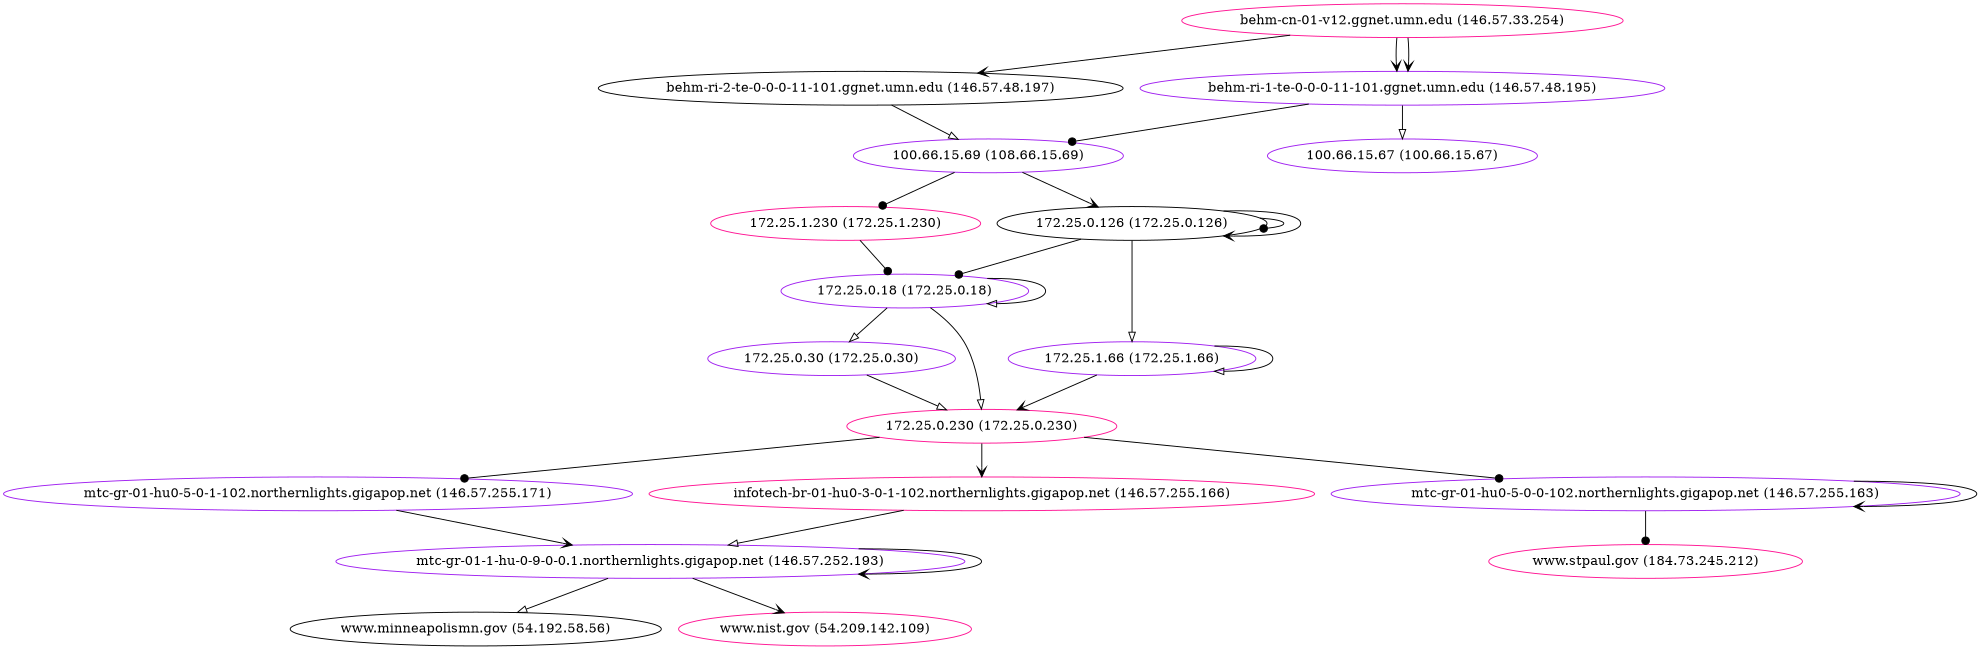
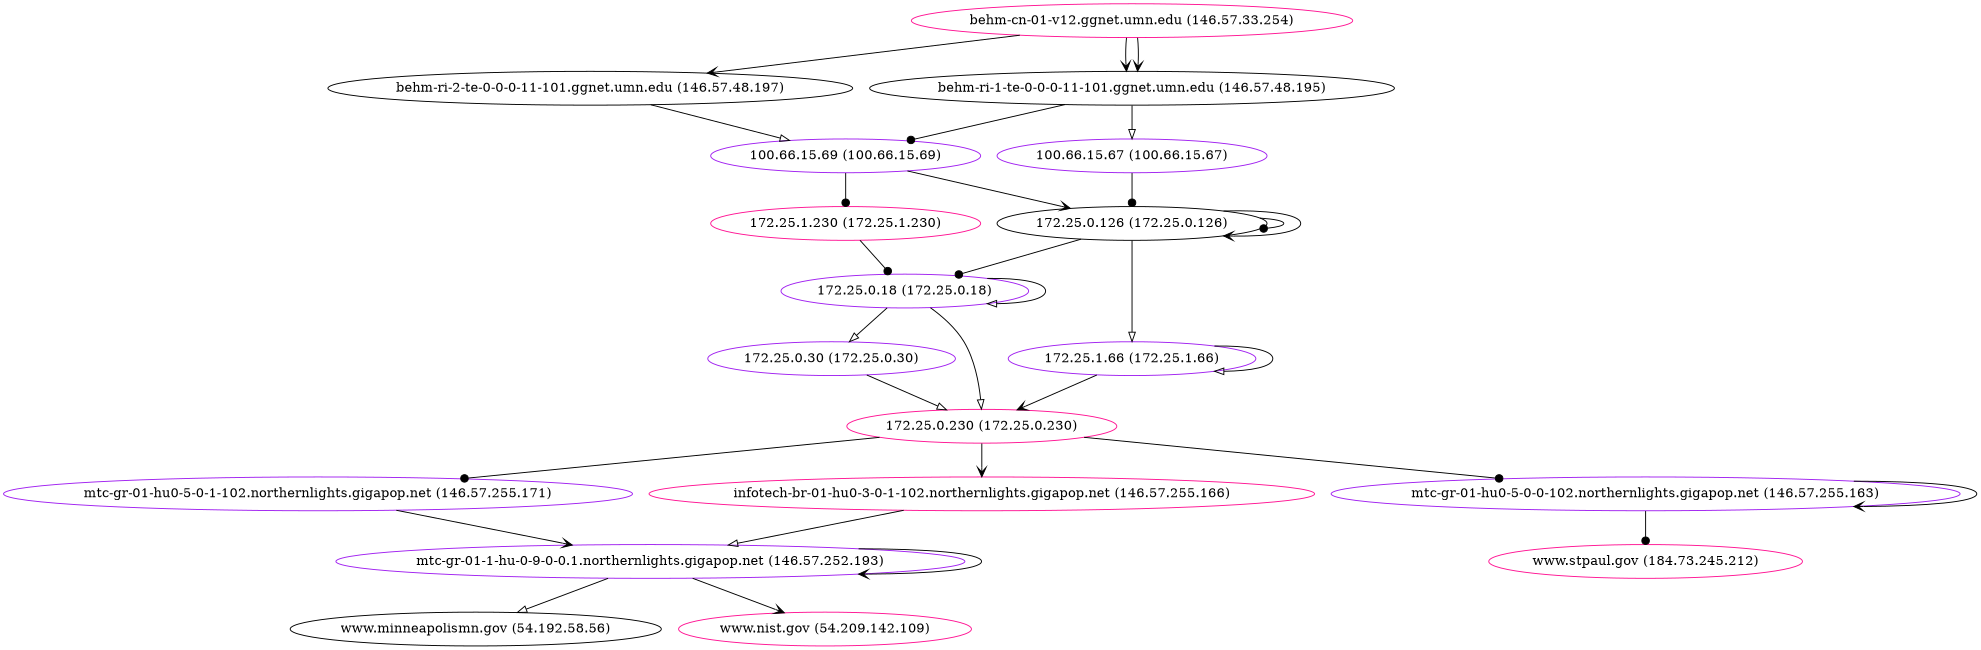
(1402, 88) -> (1132, 88)
(988, 156) -> (846, 156)
none -> (1132, 186)
